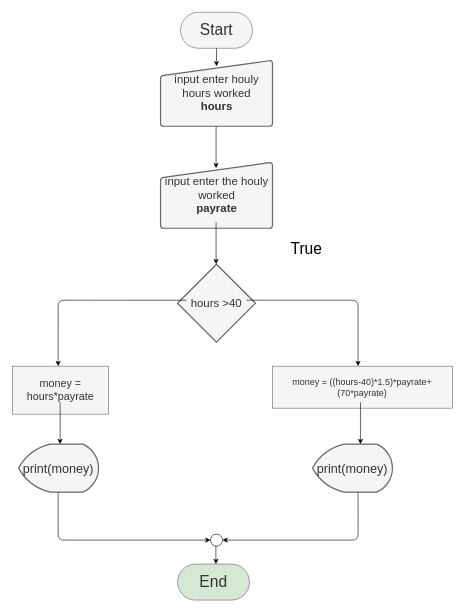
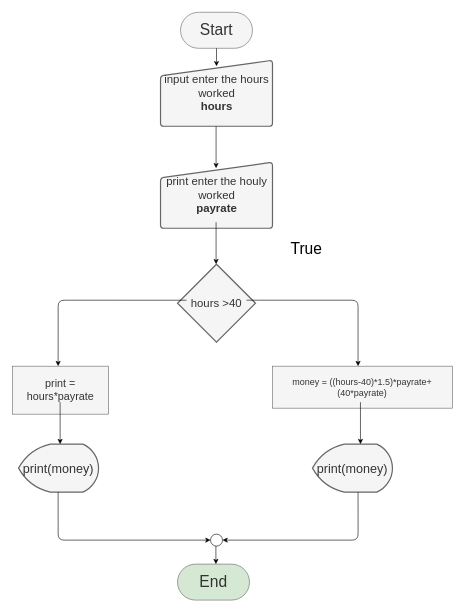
(217, 93) -> (217, 93)
(217, 195) -> (217, 195)
(362, 387) -> (362, 387)
(60, 390) -> (60, 390)
